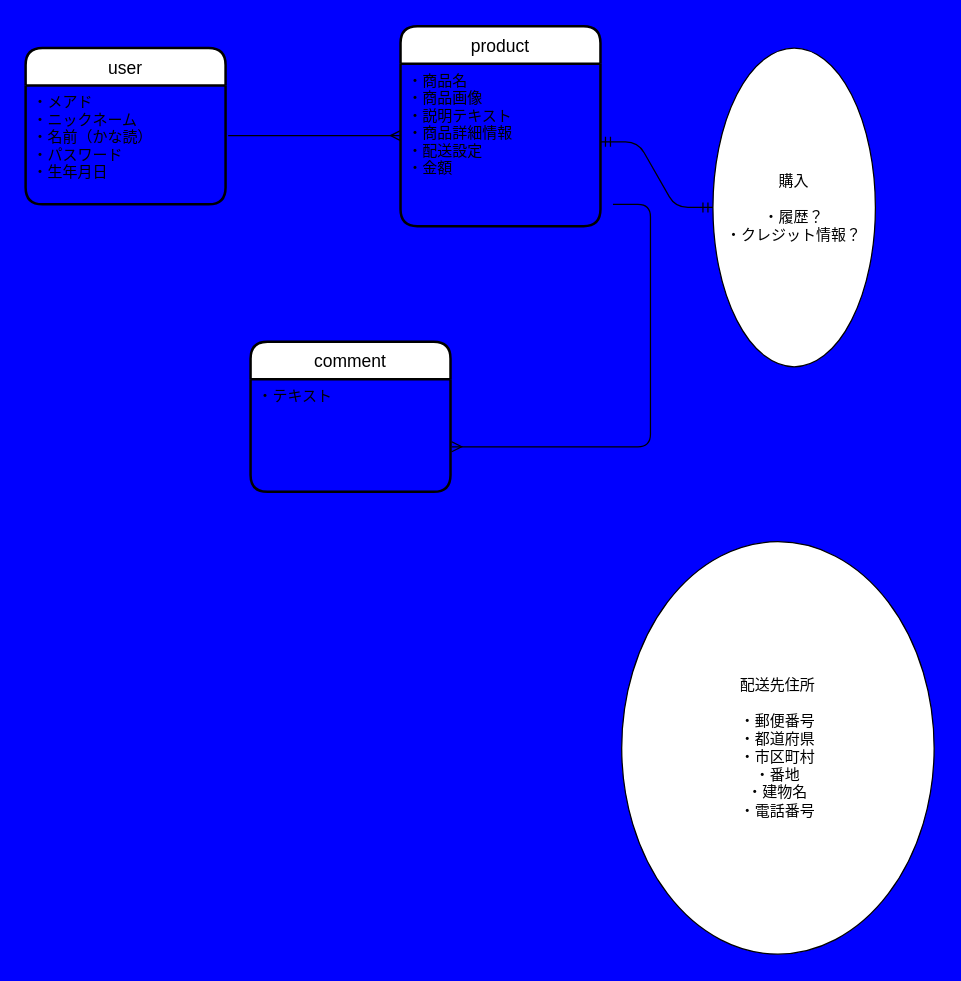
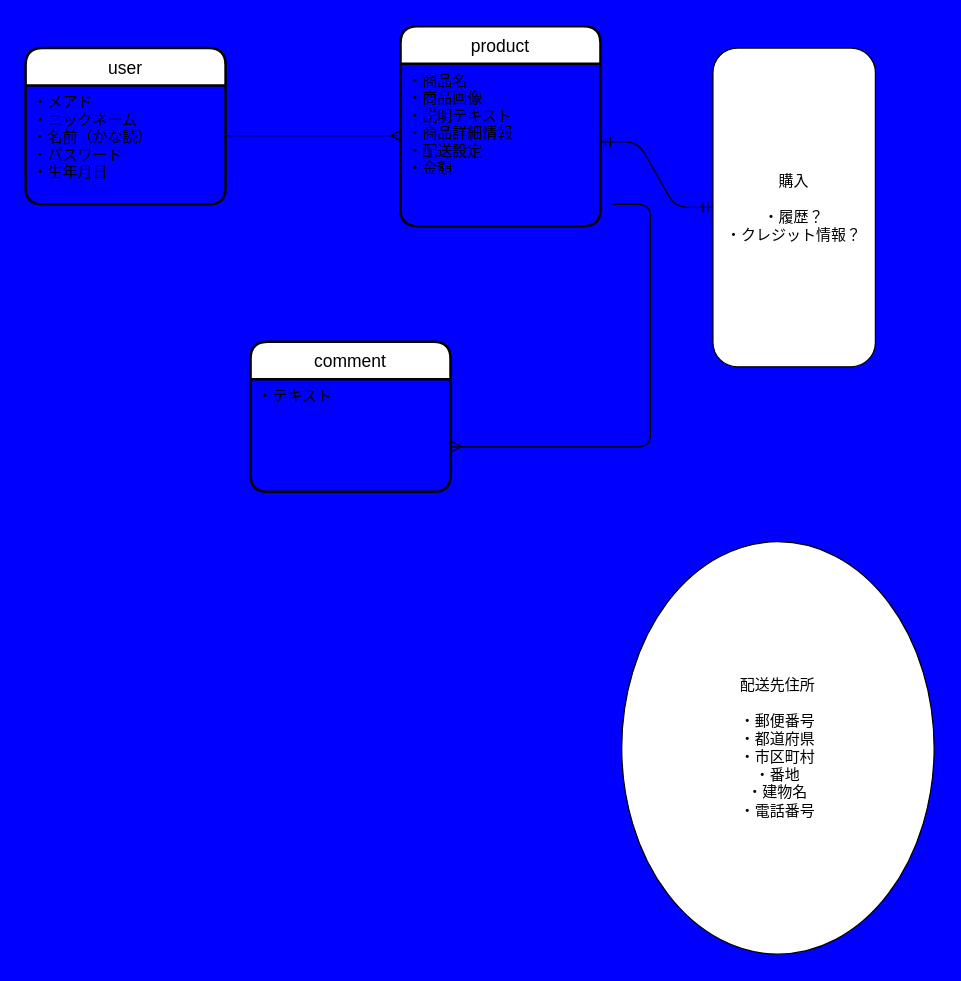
(794, 208) -> (794, 208)
